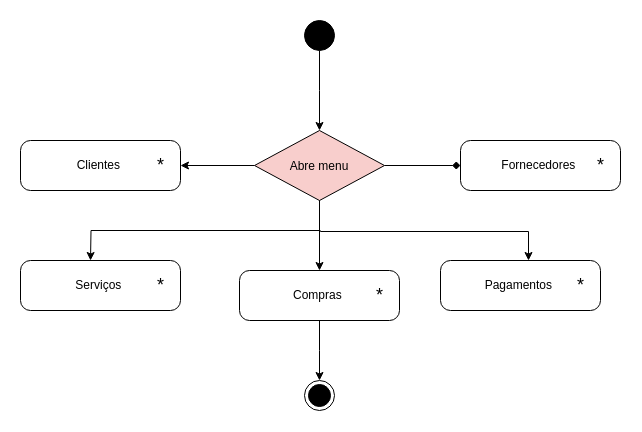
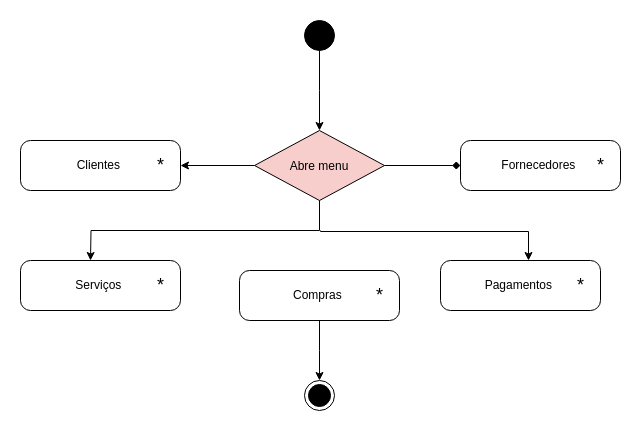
(320, 248) -> none
